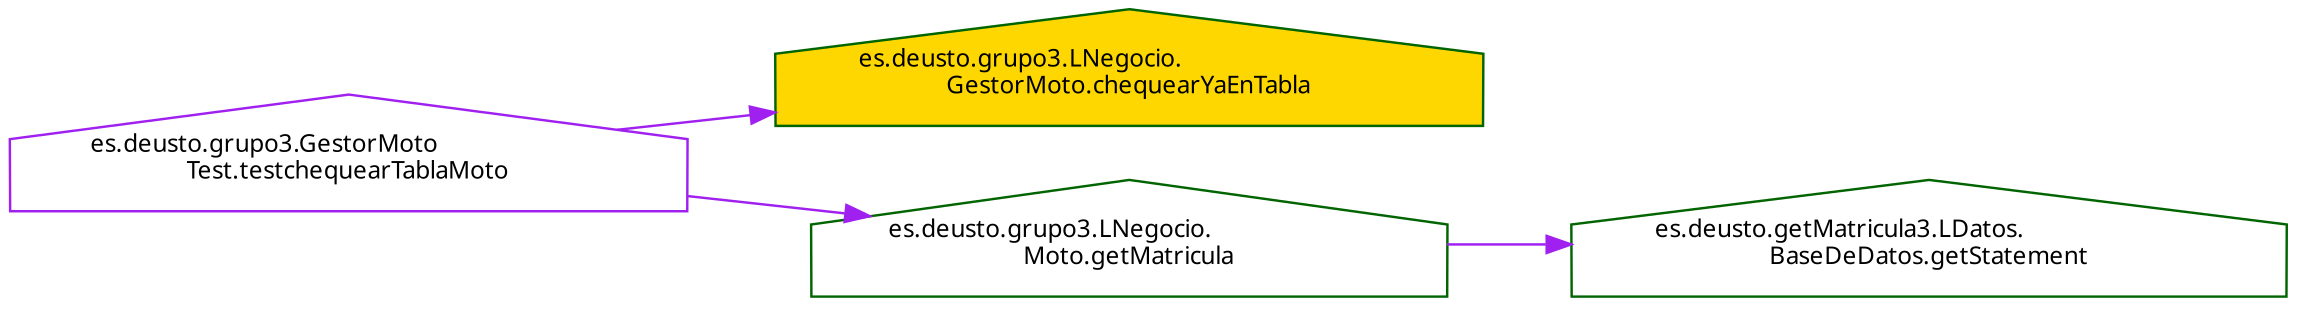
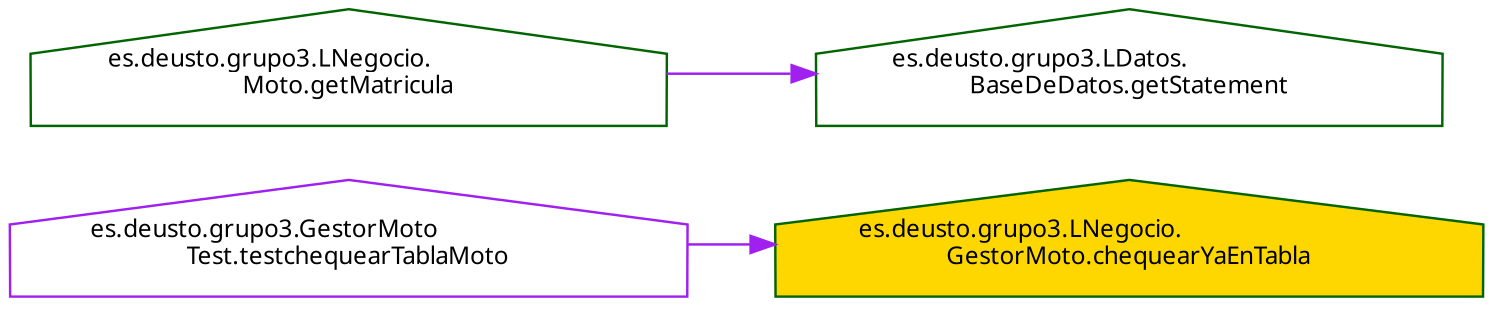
(766, 205) -> none
(1929, 244) -> (1129, 74)
